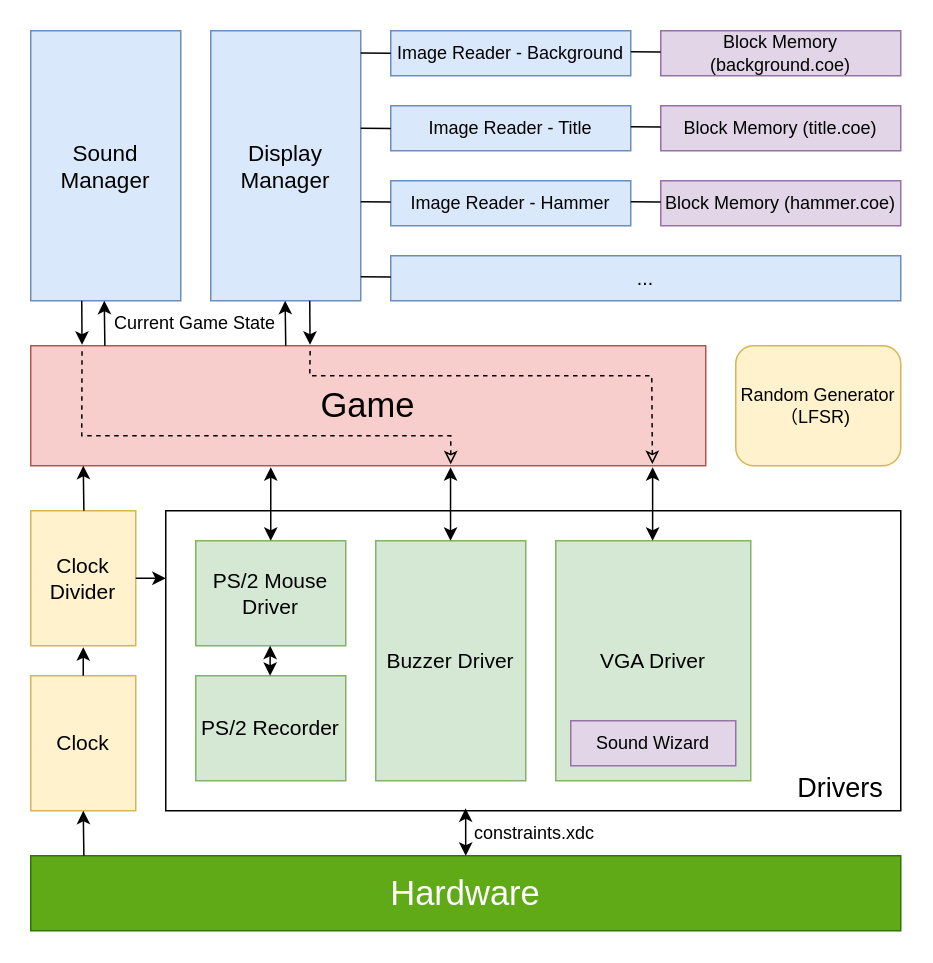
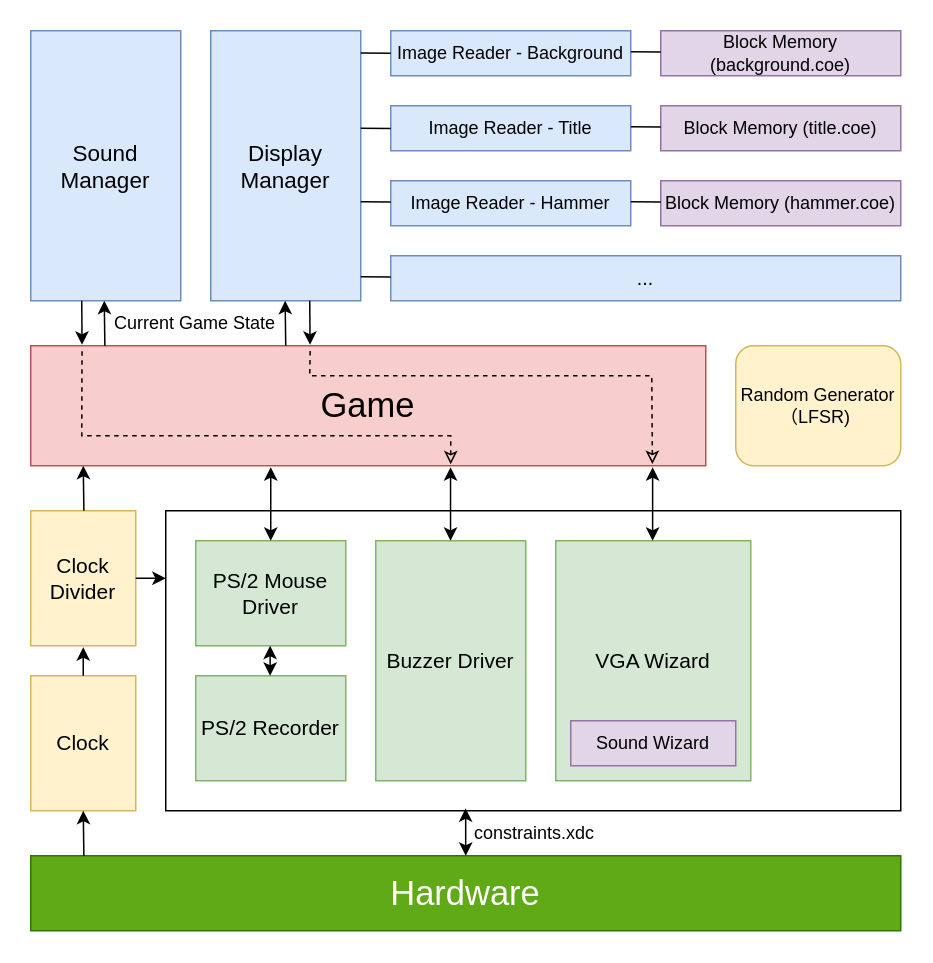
(653, 661) -> (653, 661)
(841, 788) -> none
